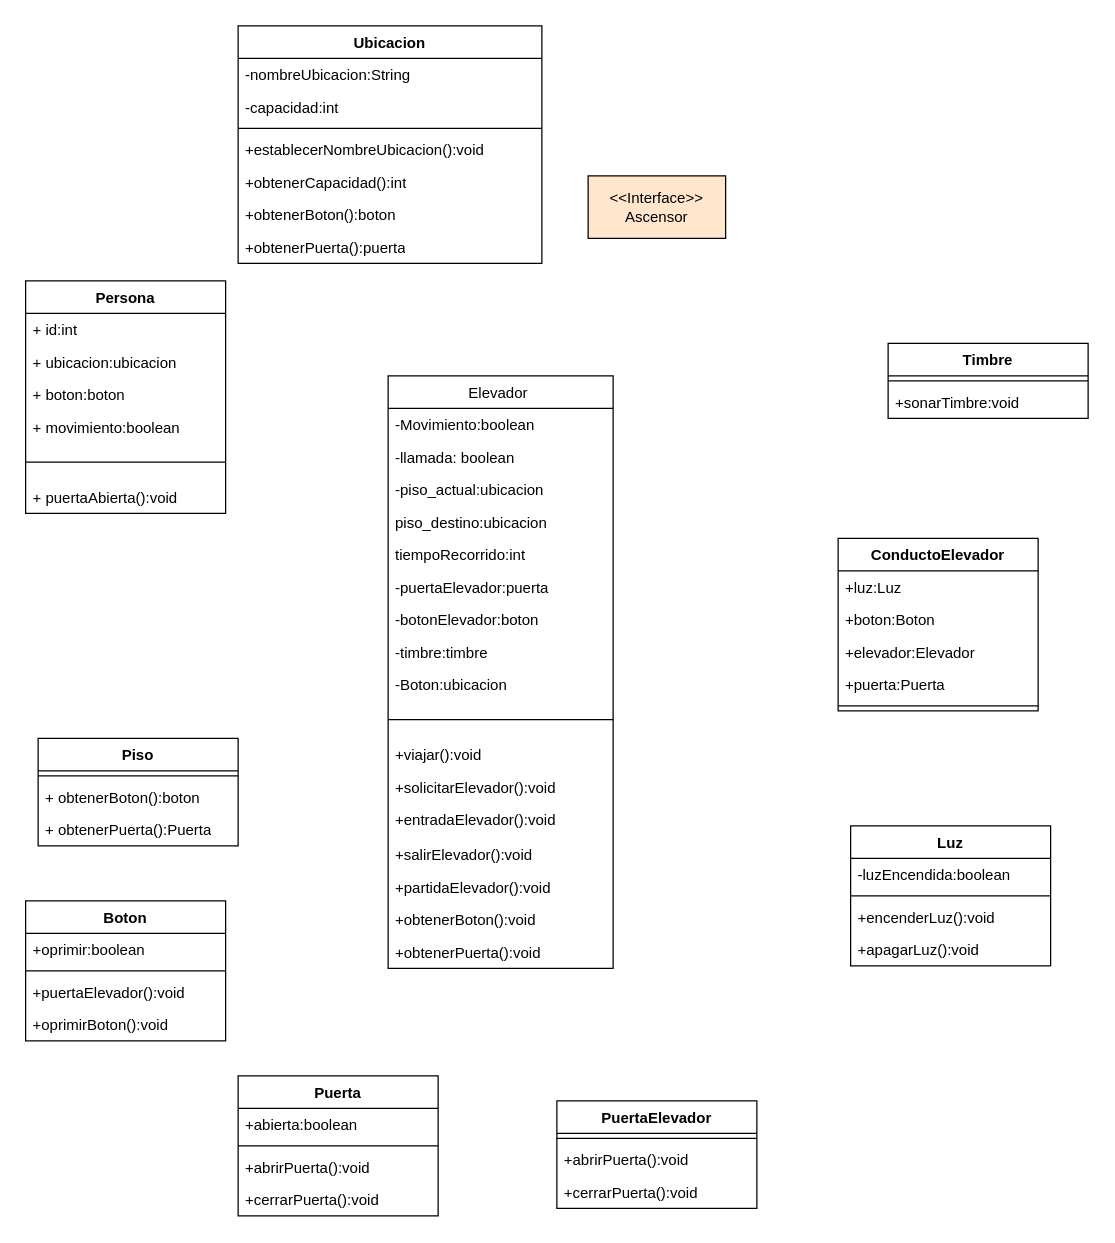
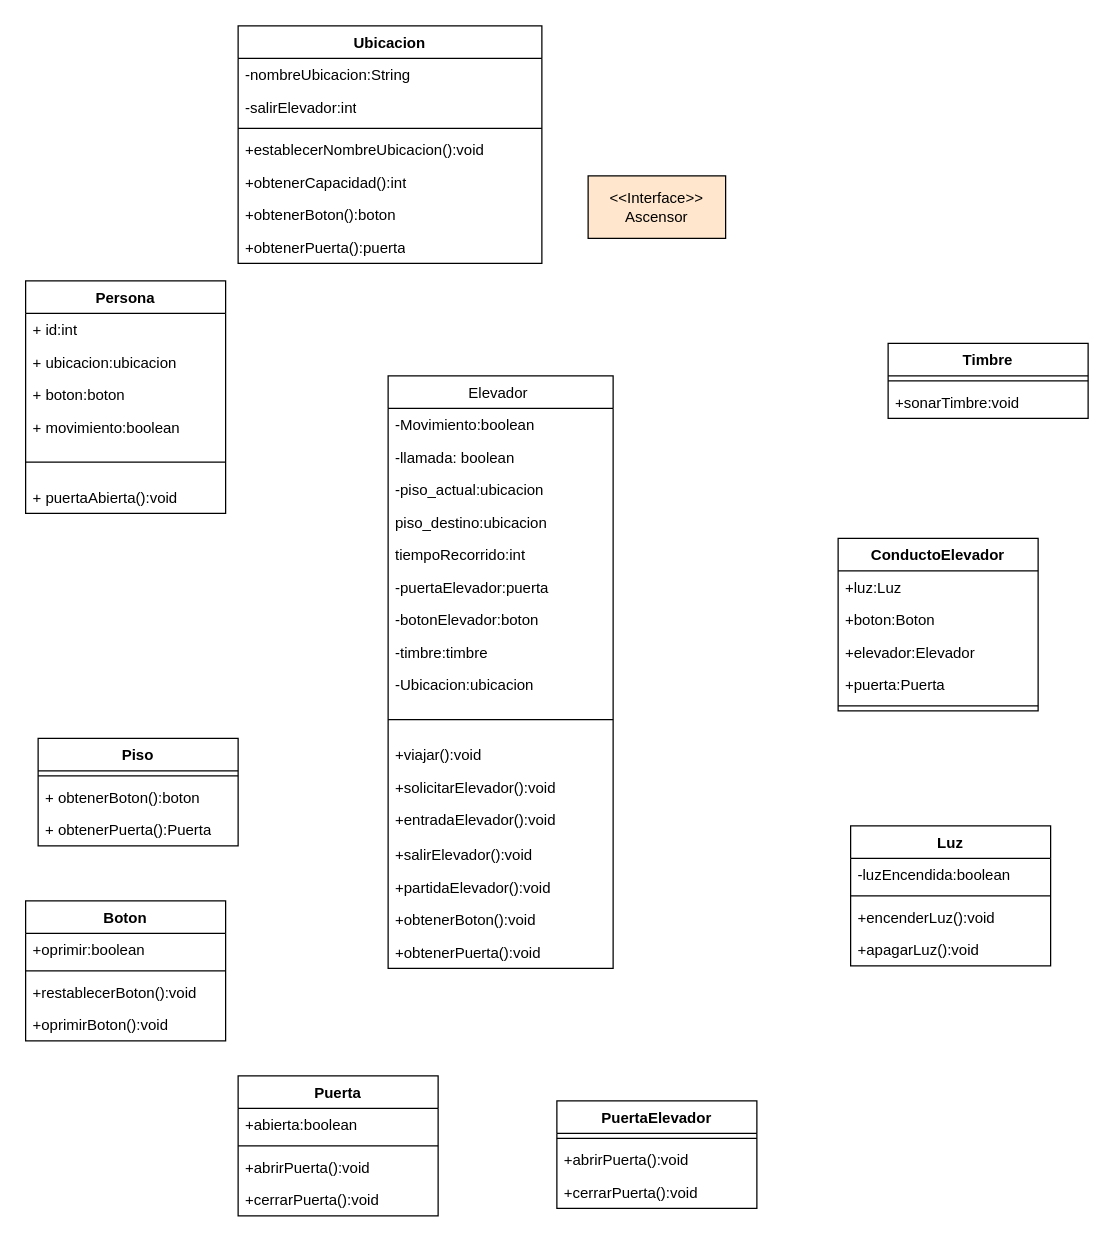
(299, 108) -> (311, 108)
(456, 685) -> (469, 685)
(120, 993) -> (127, 1002)
